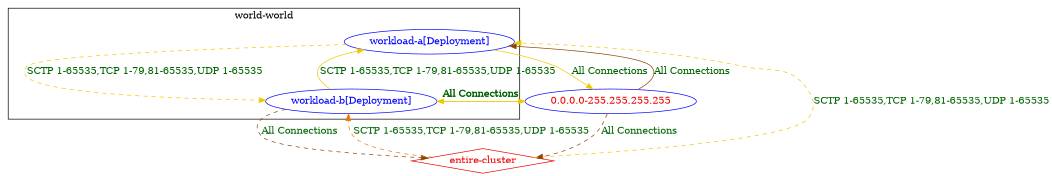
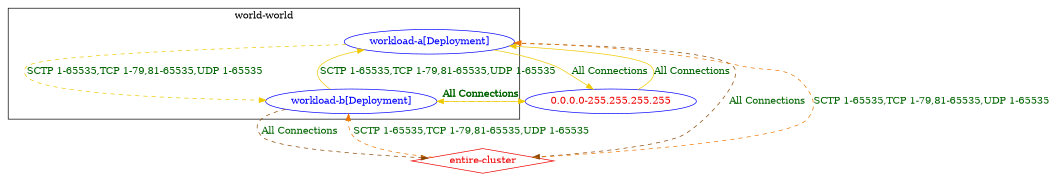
(600, 54) -> (600, 54)
(811, 96) -> (811, 96)
(477, 101) -> (477, 101)
(581, 143) -> (735, 73)
